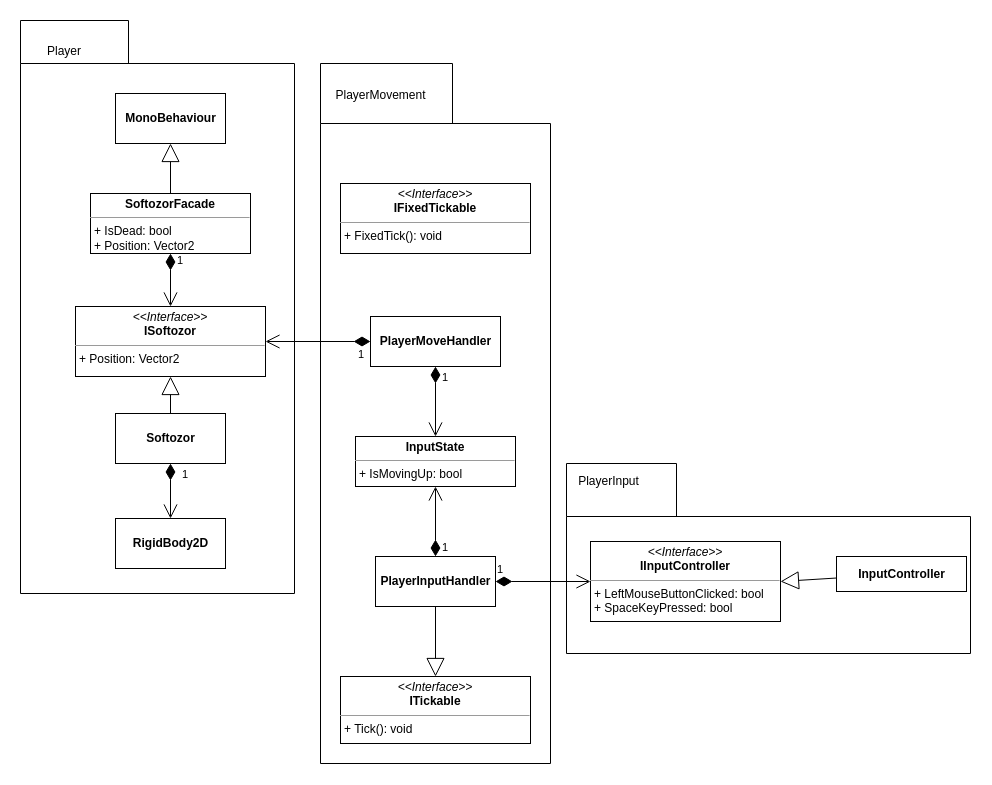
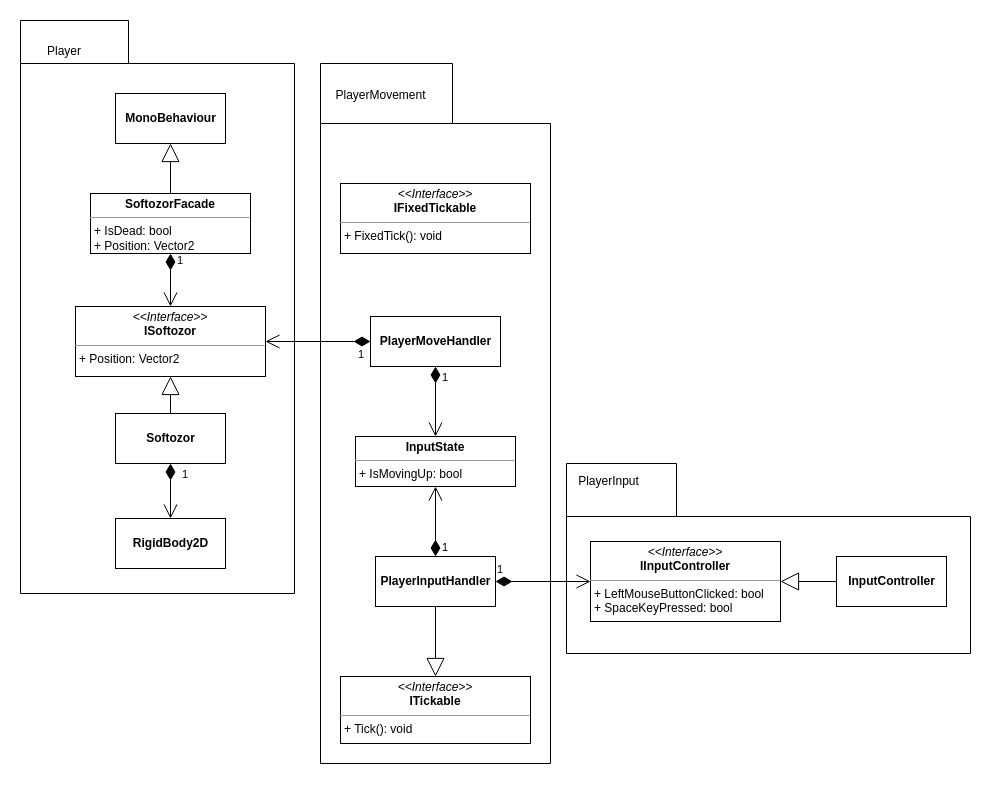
(902, 574) -> (892, 582)
